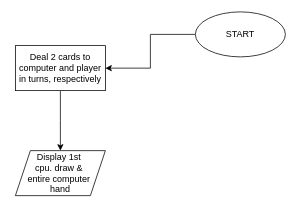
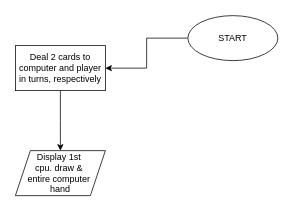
(240, 34) -> (233, 38)
